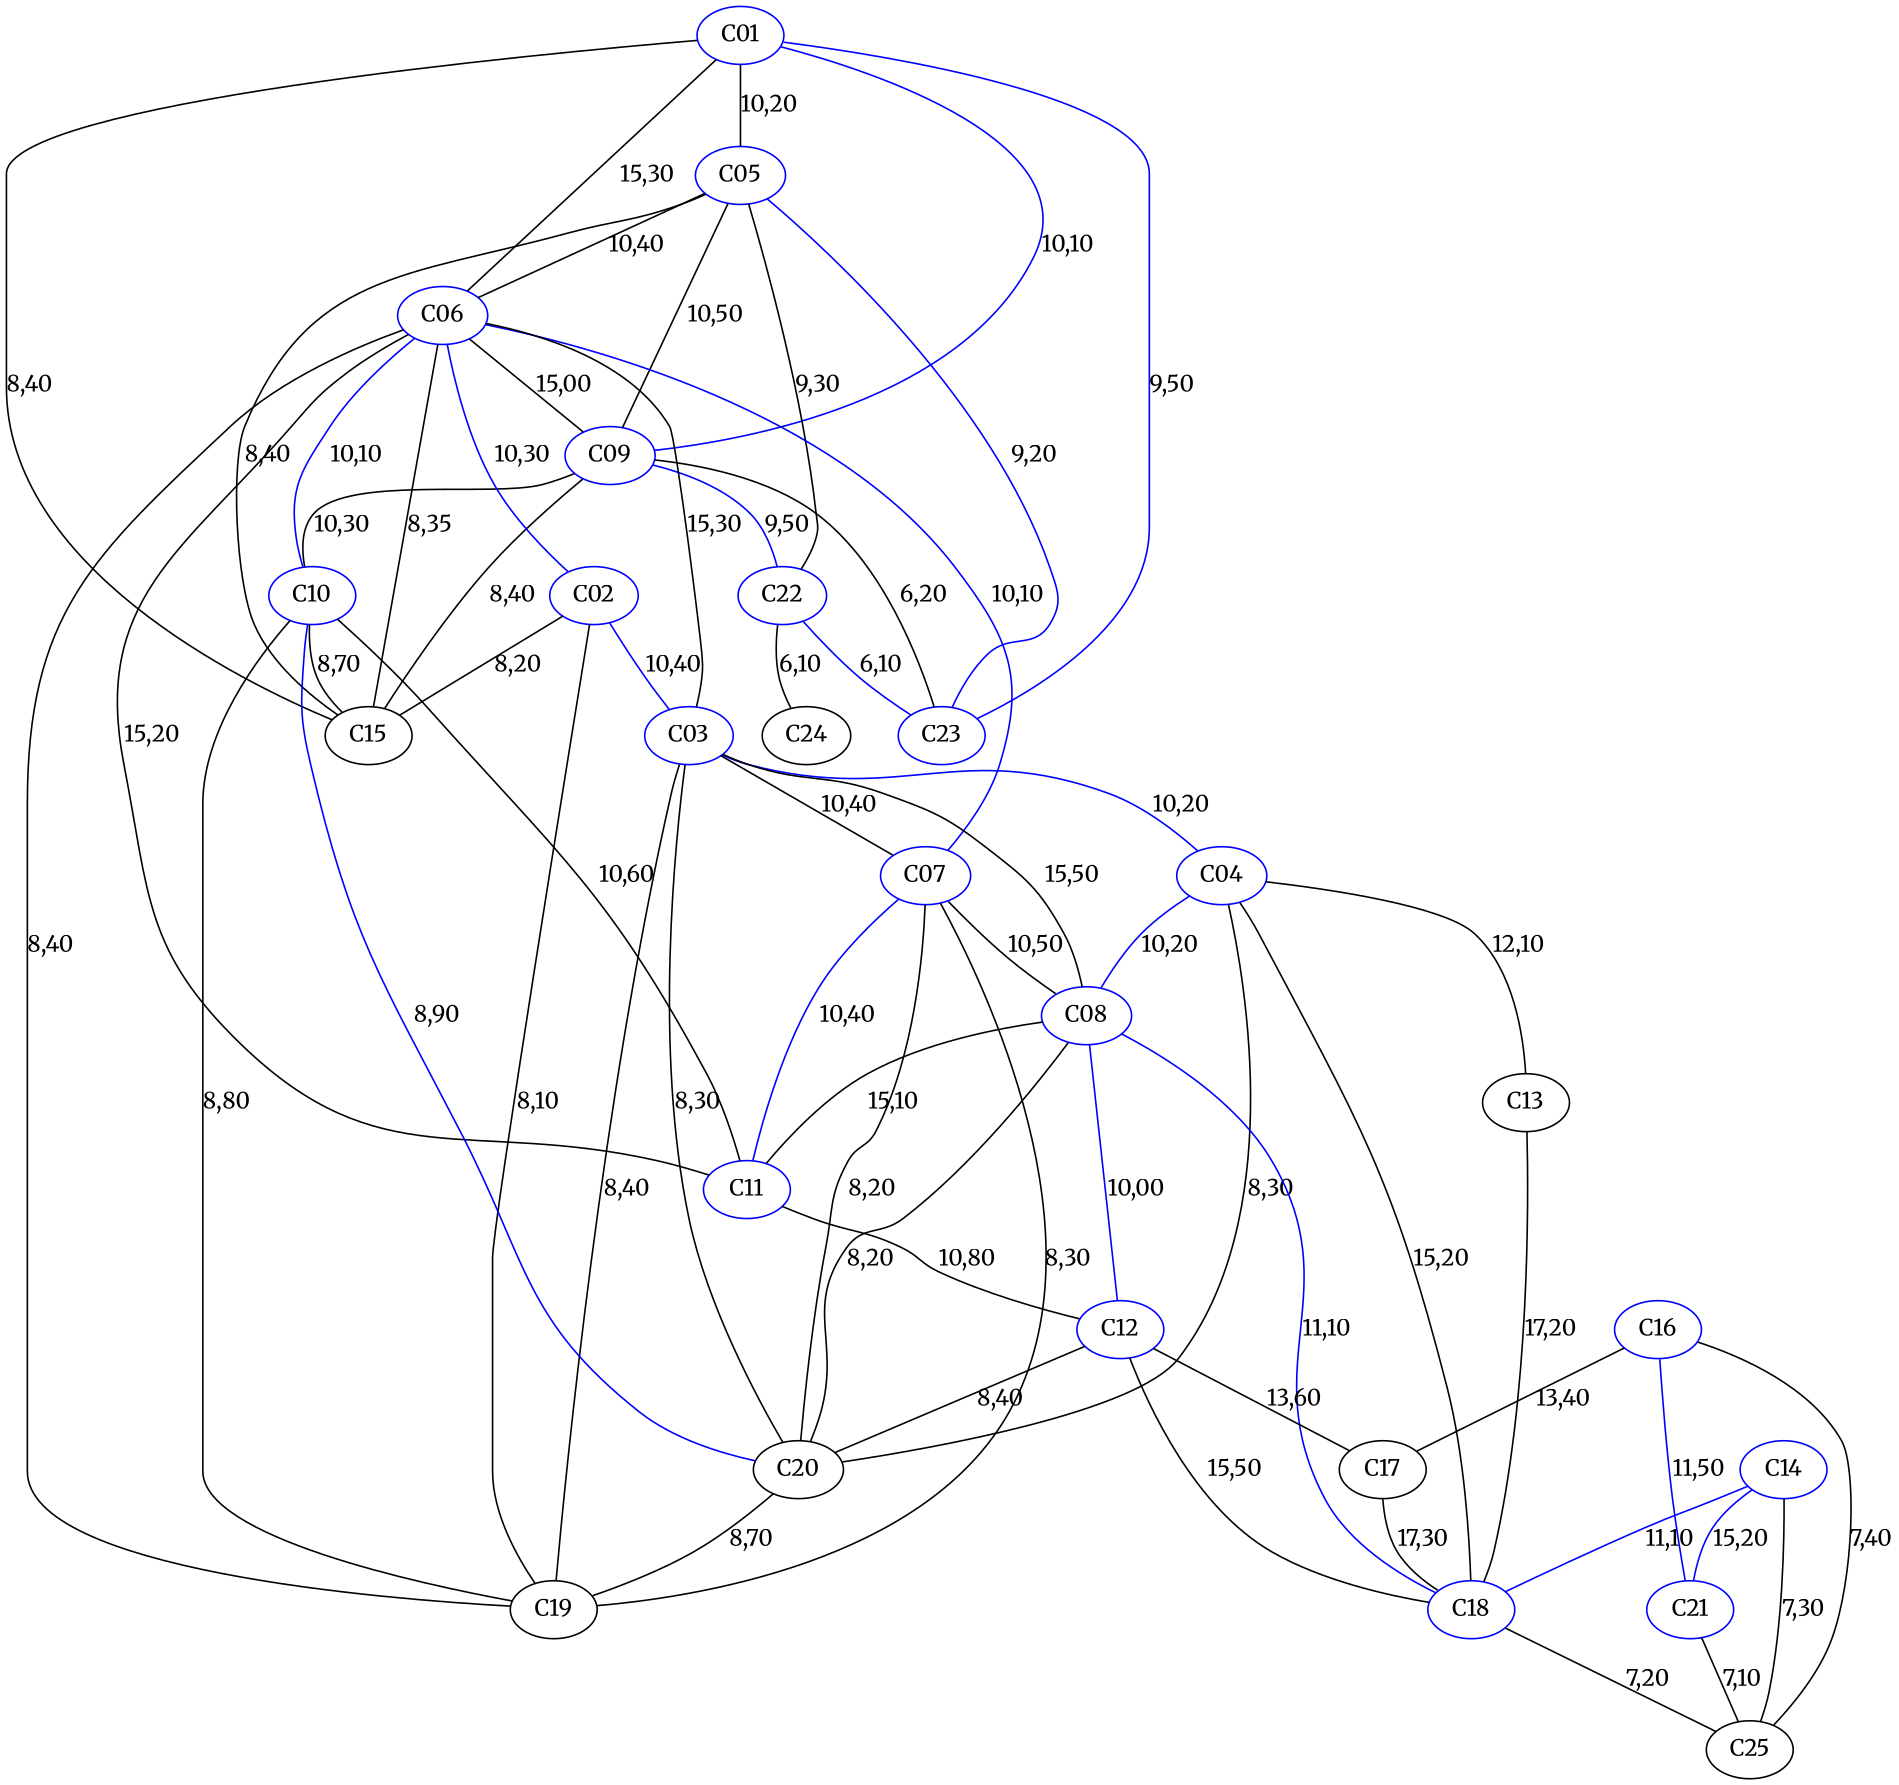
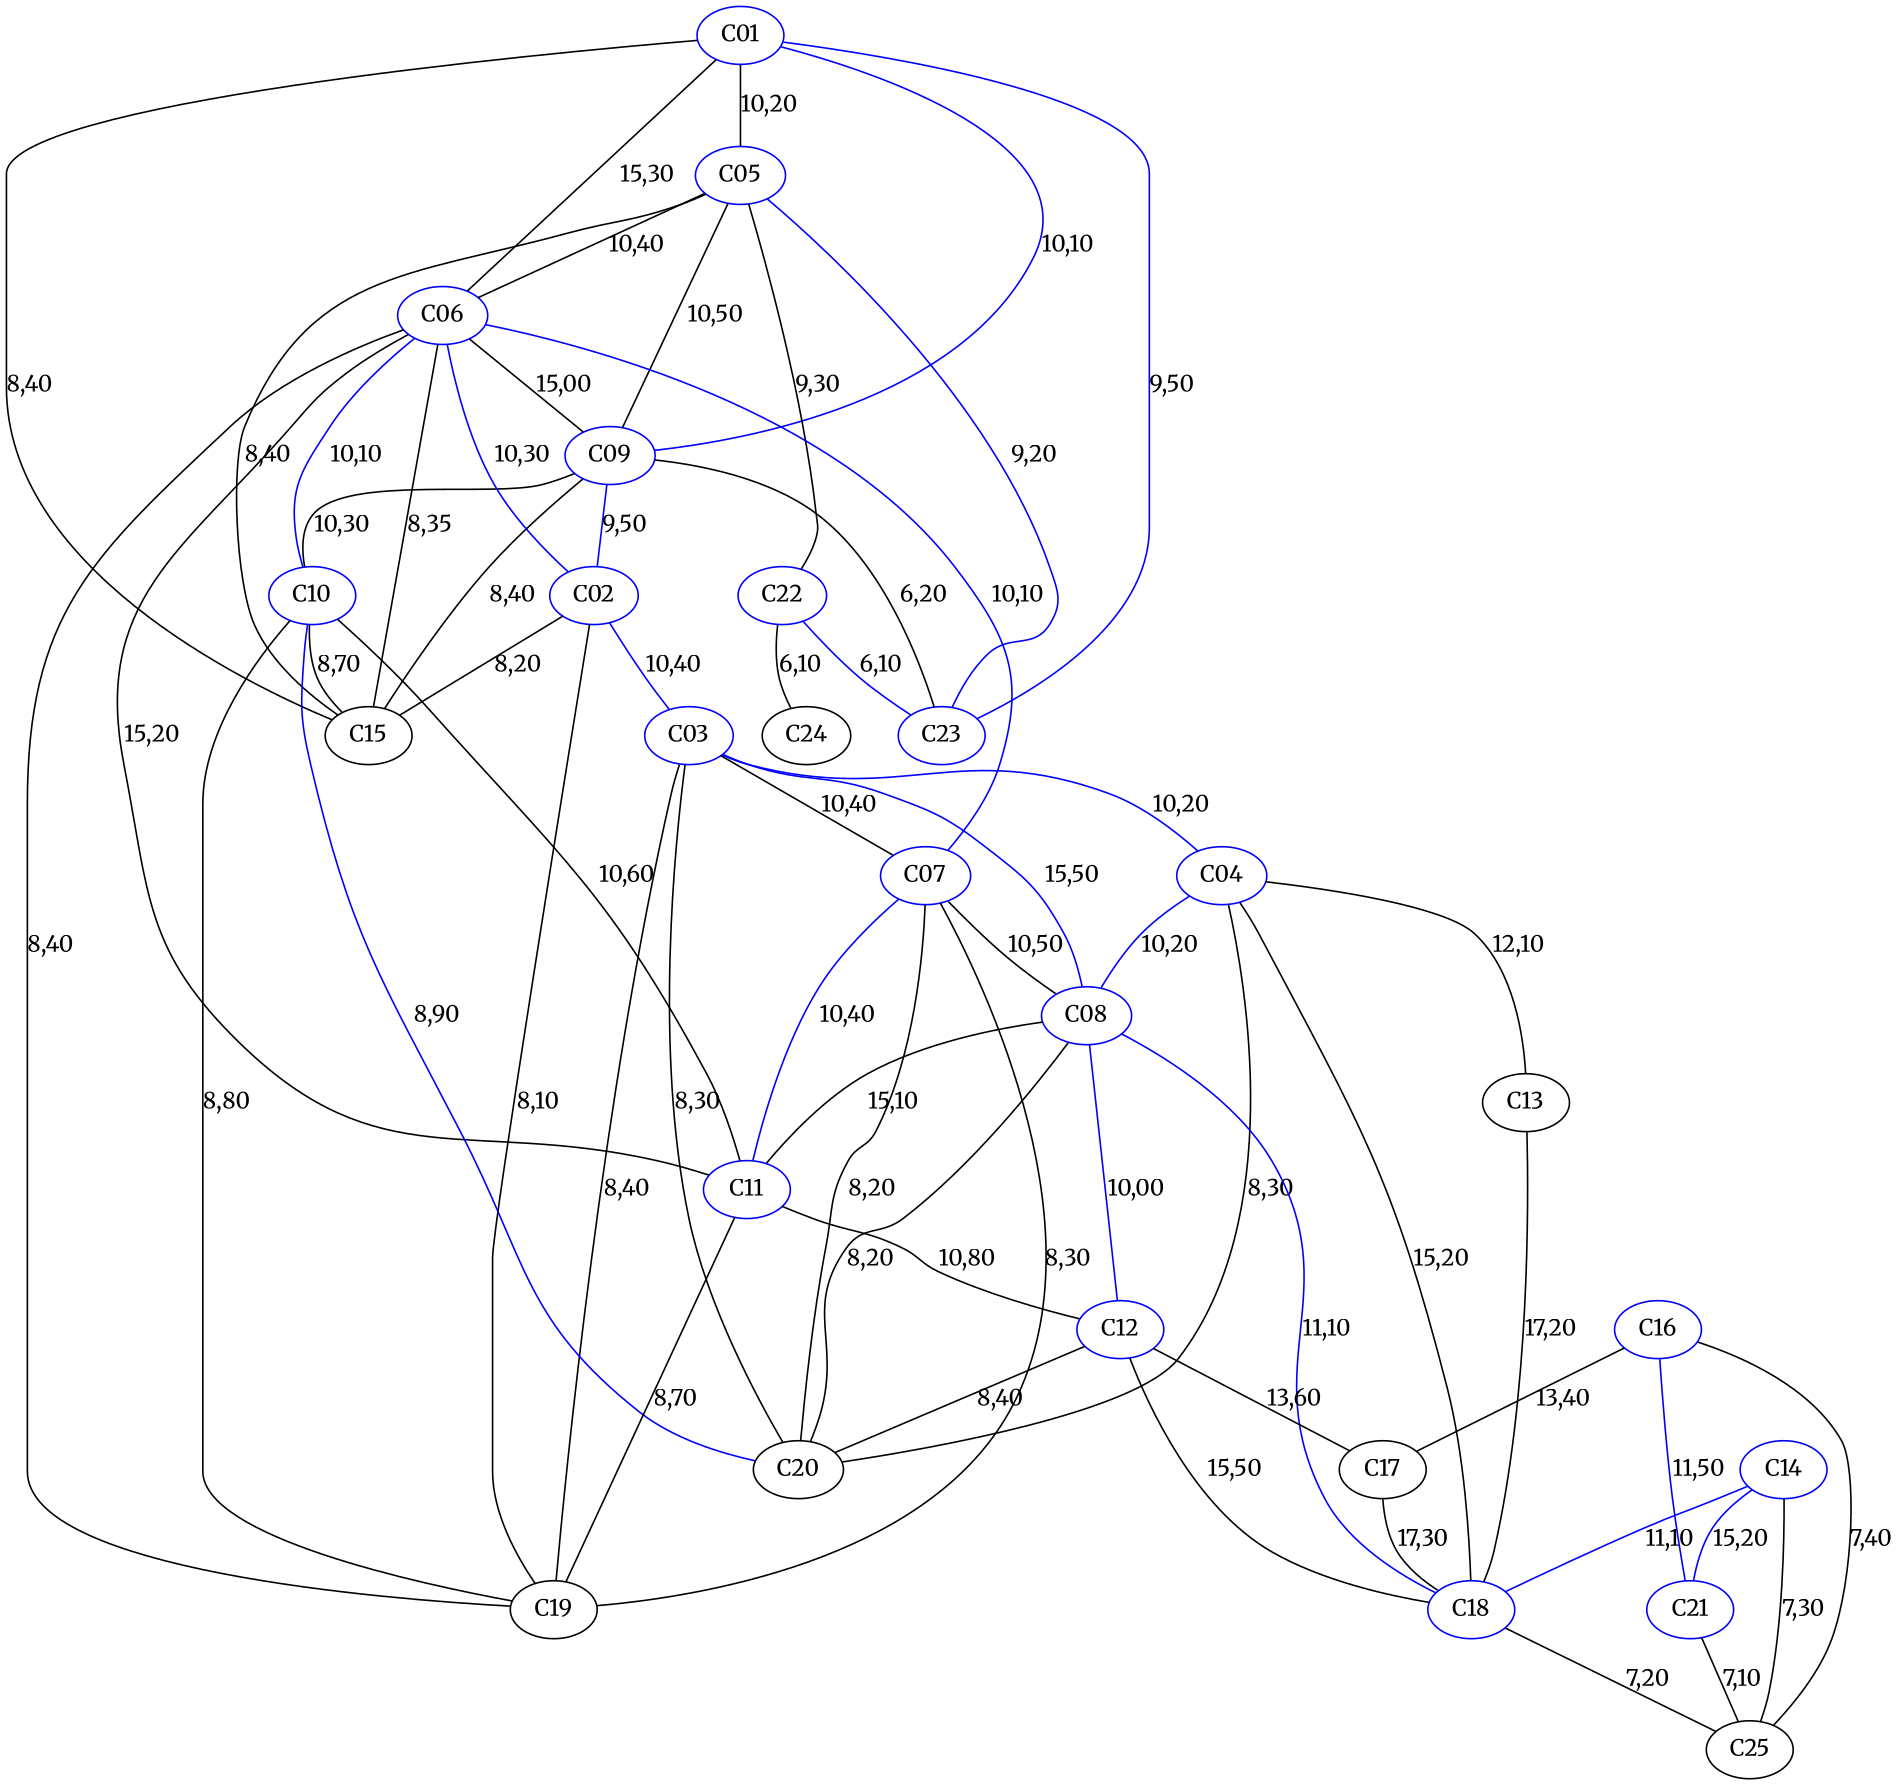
(680, 484) -> none
(731, 498) -> (602, 526)
(941, 817) -> (941, 817)
(688, 1555) -> (650, 1400)
